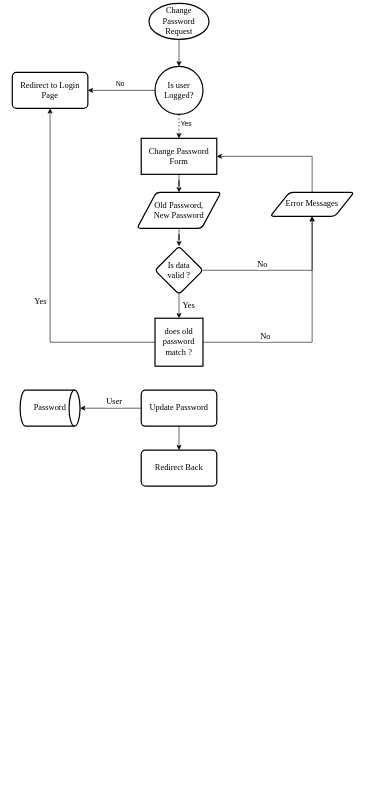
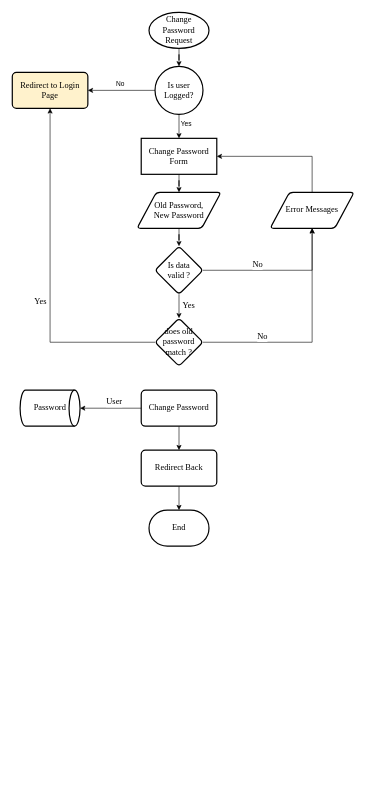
(179, 21) -> (179, 30)
(50, 90) -> (50, 90)
(179, 123) -> (179, 123)
(312, 204) -> (312, 210)
(179, 342) -> (179, 342)
(179, 408) -> (179, 408)
none -> (179, 504)
none -> (179, 528)
